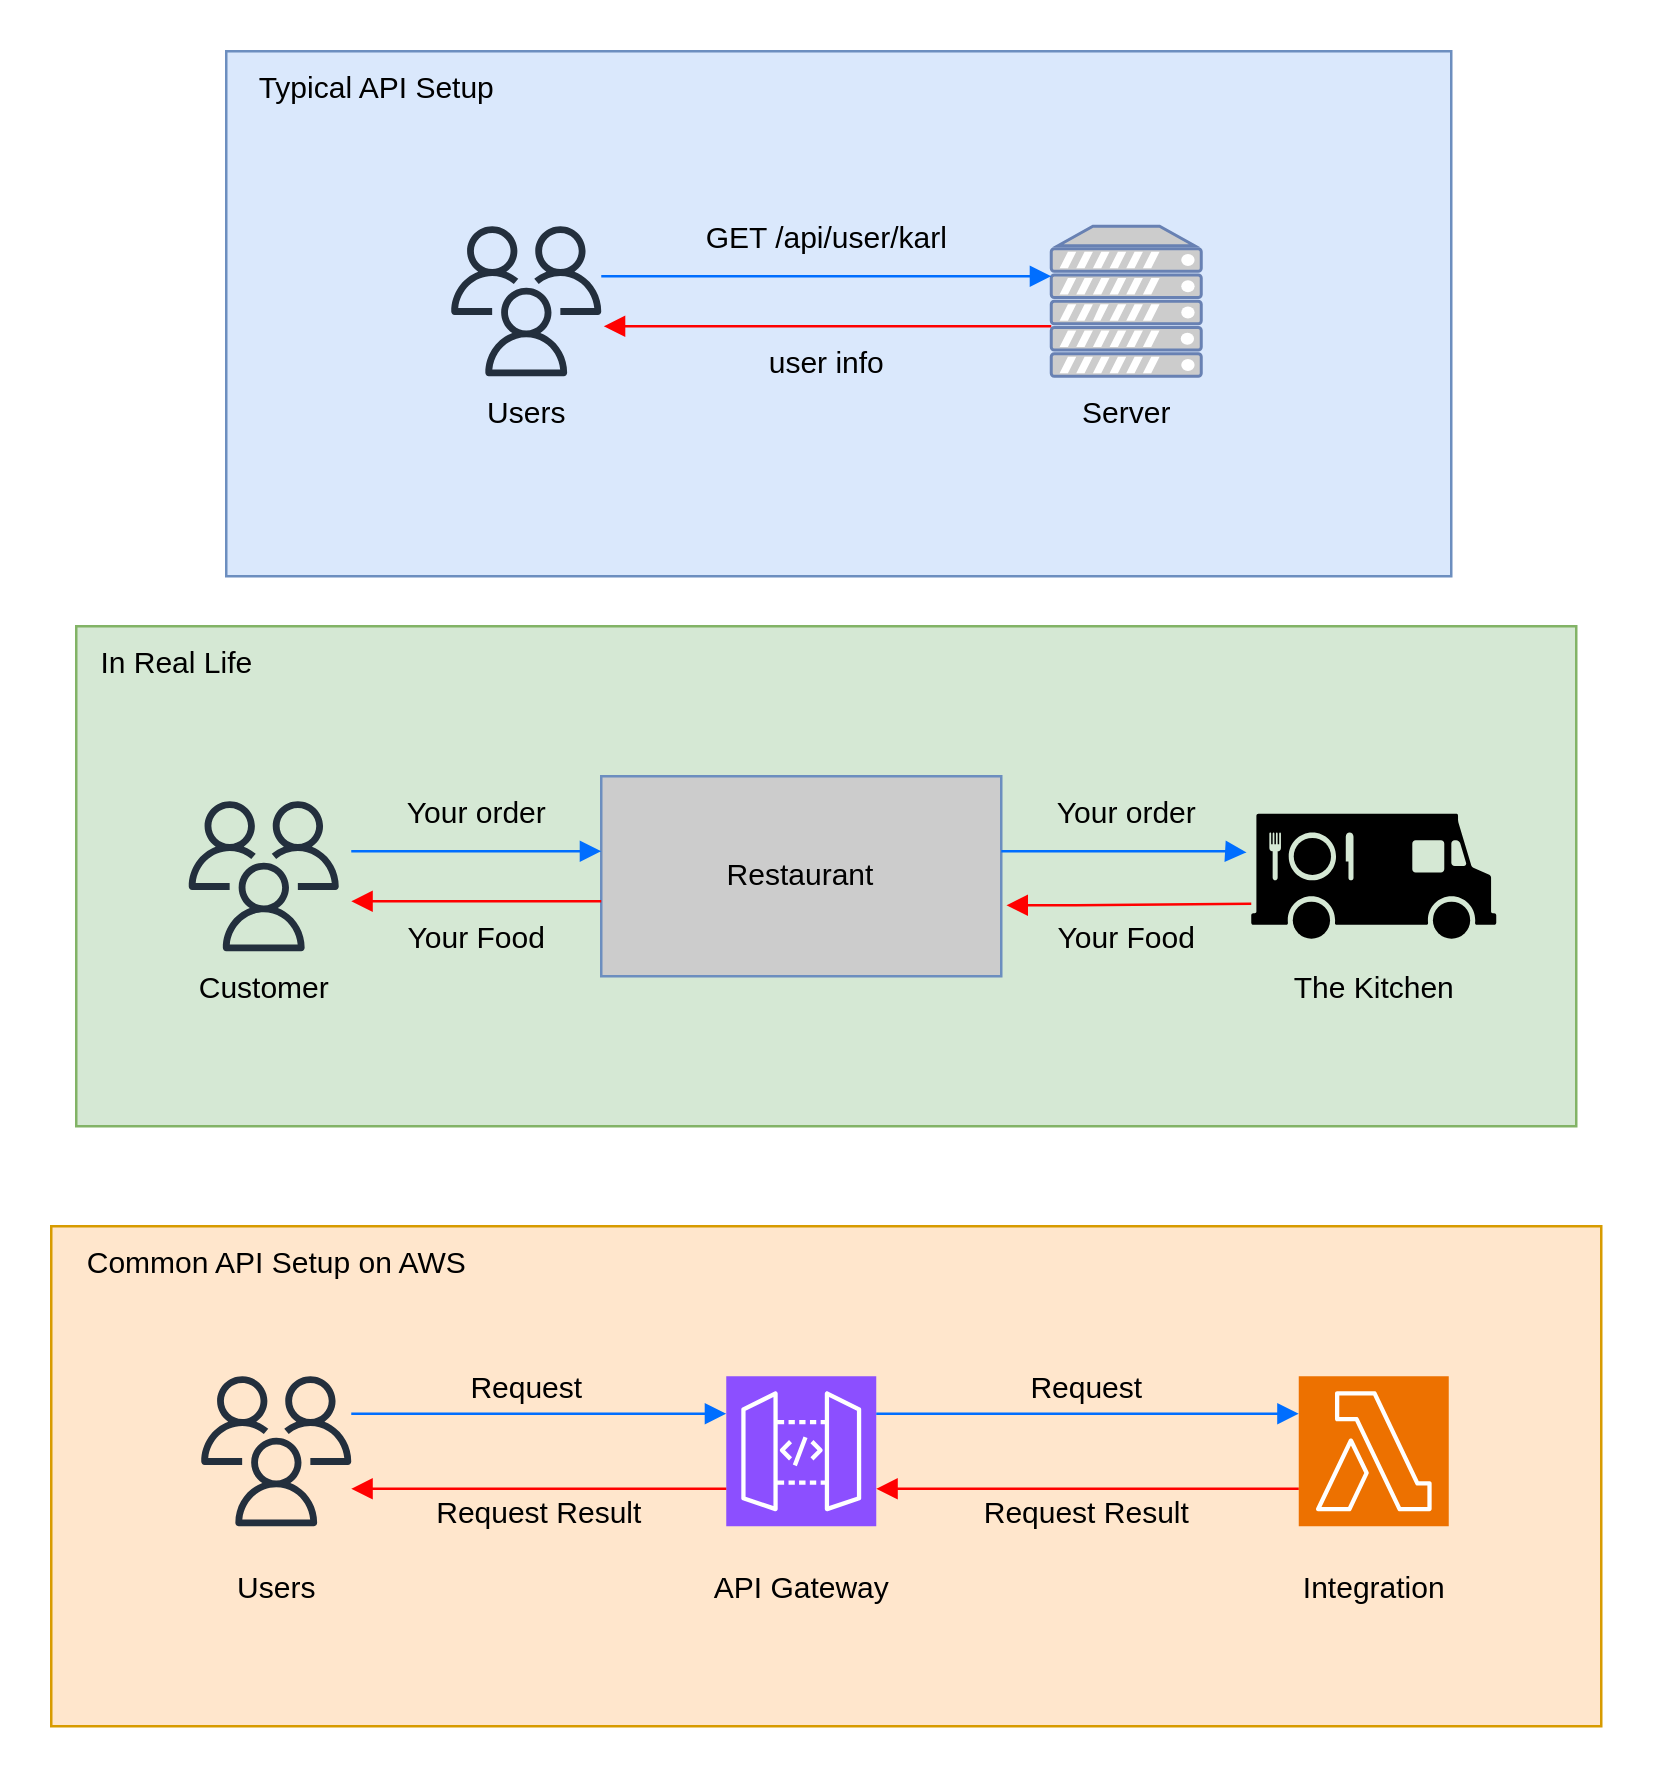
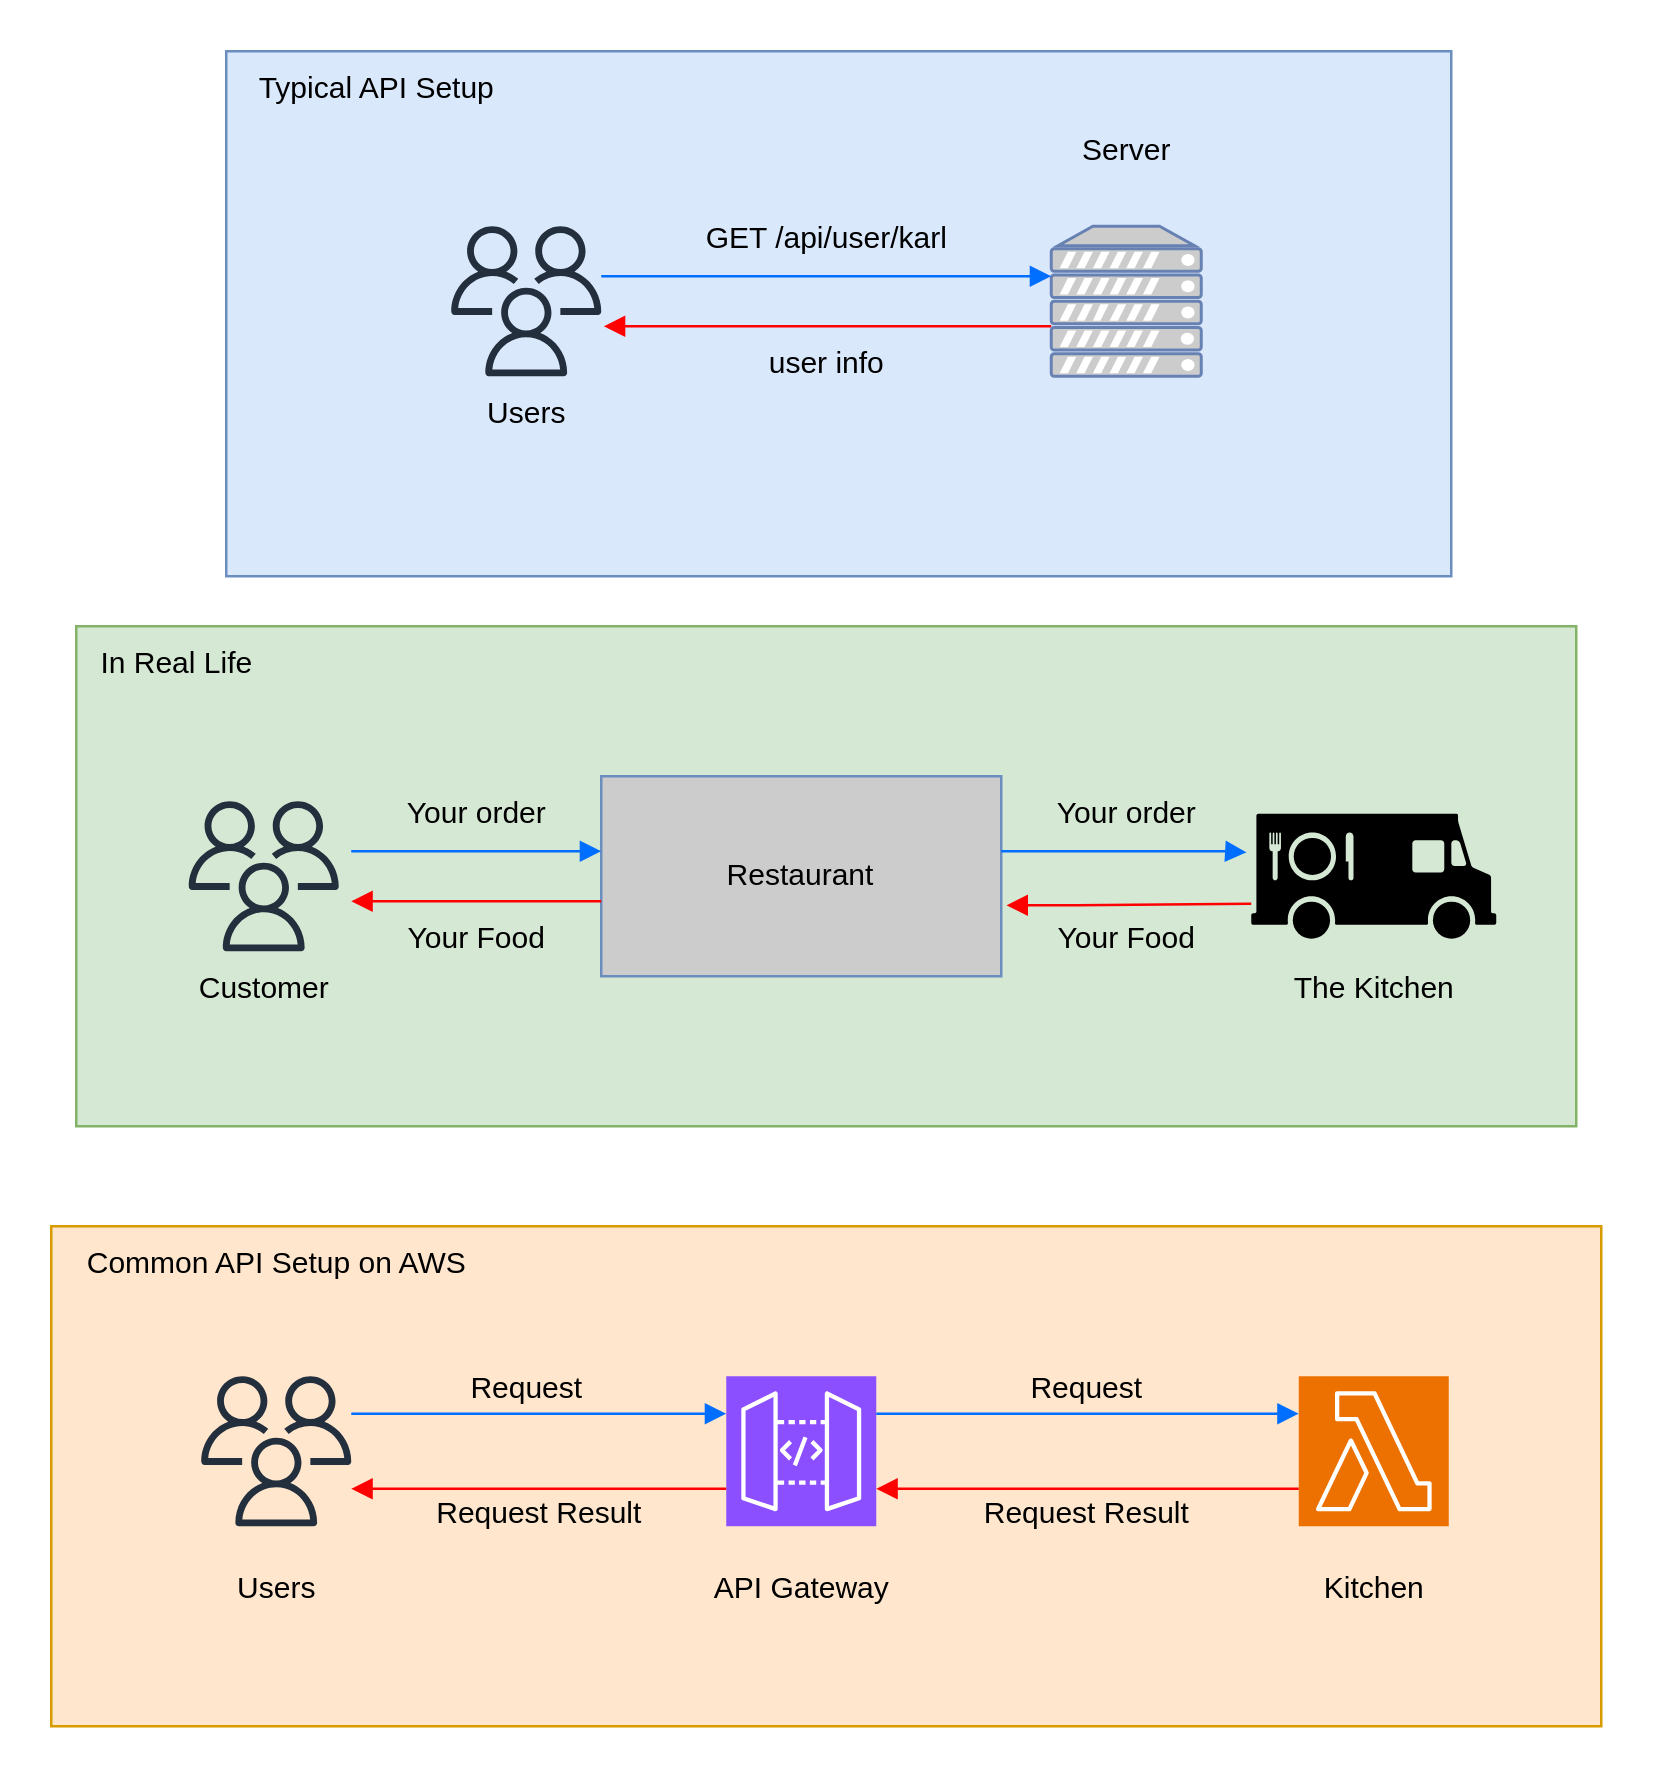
(1126, 414) -> (1126, 151)
(1375, 1589) -> (1375, 1589)
